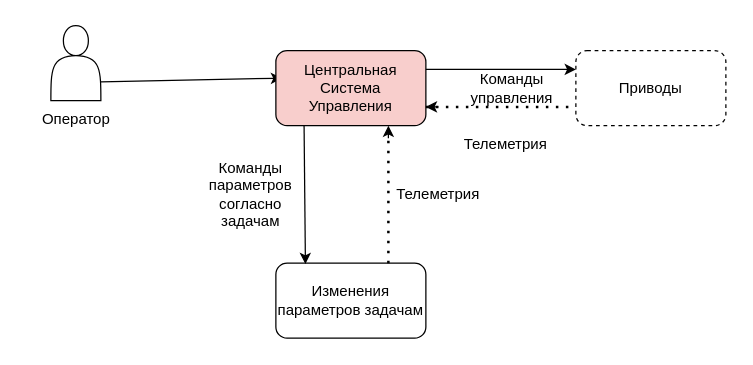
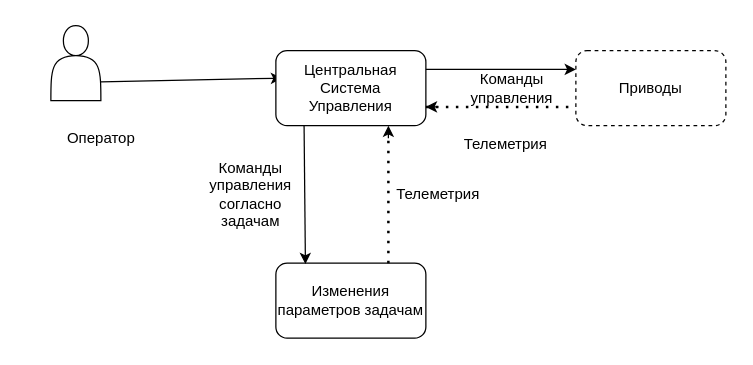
(351, 88) -> (351, 88)
(76, 119) -> (101, 138)
(251, 194) -> (251, 194)
